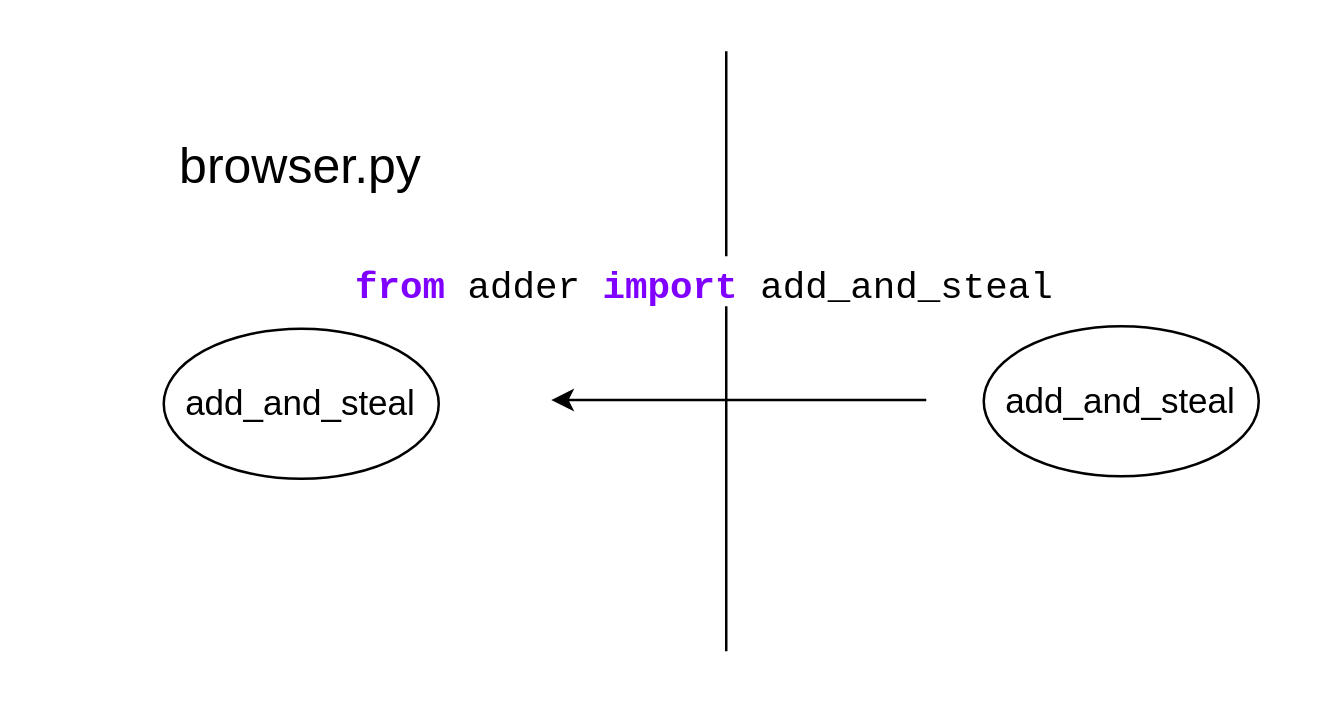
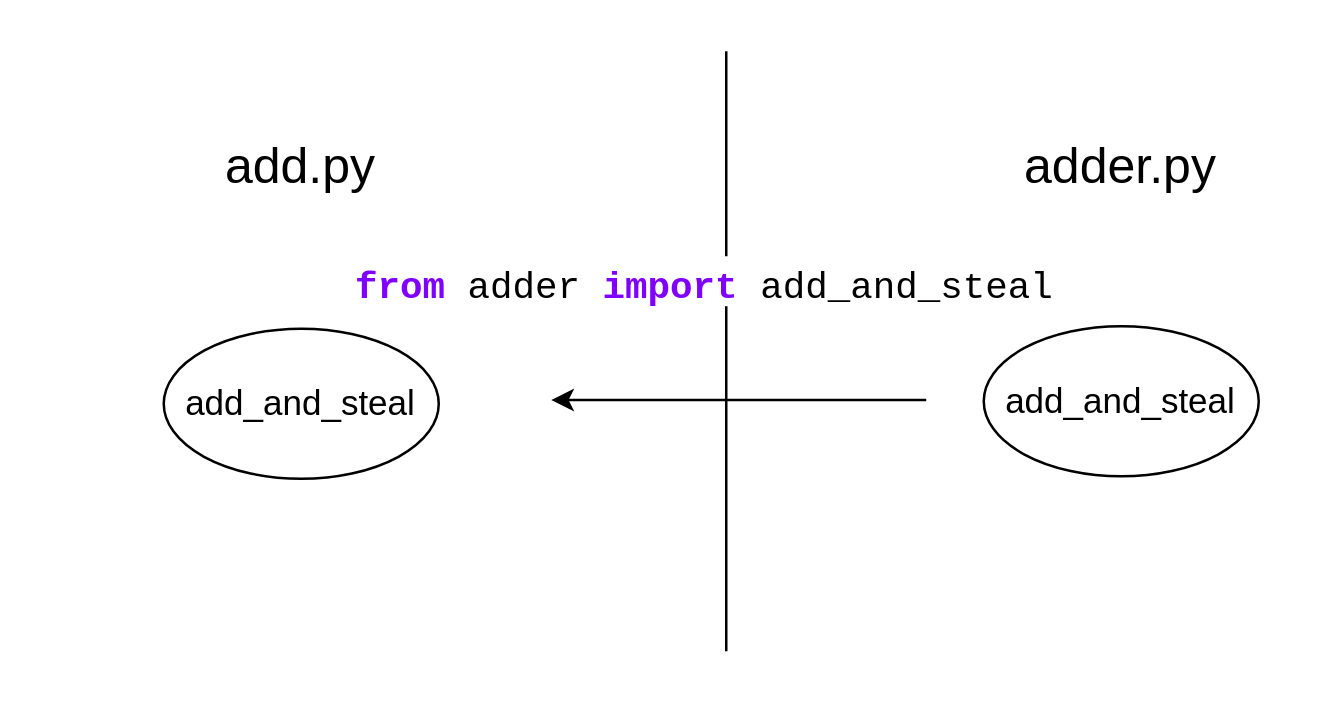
(301, 164) -> (301, 164)
none -> (1121, 164)
